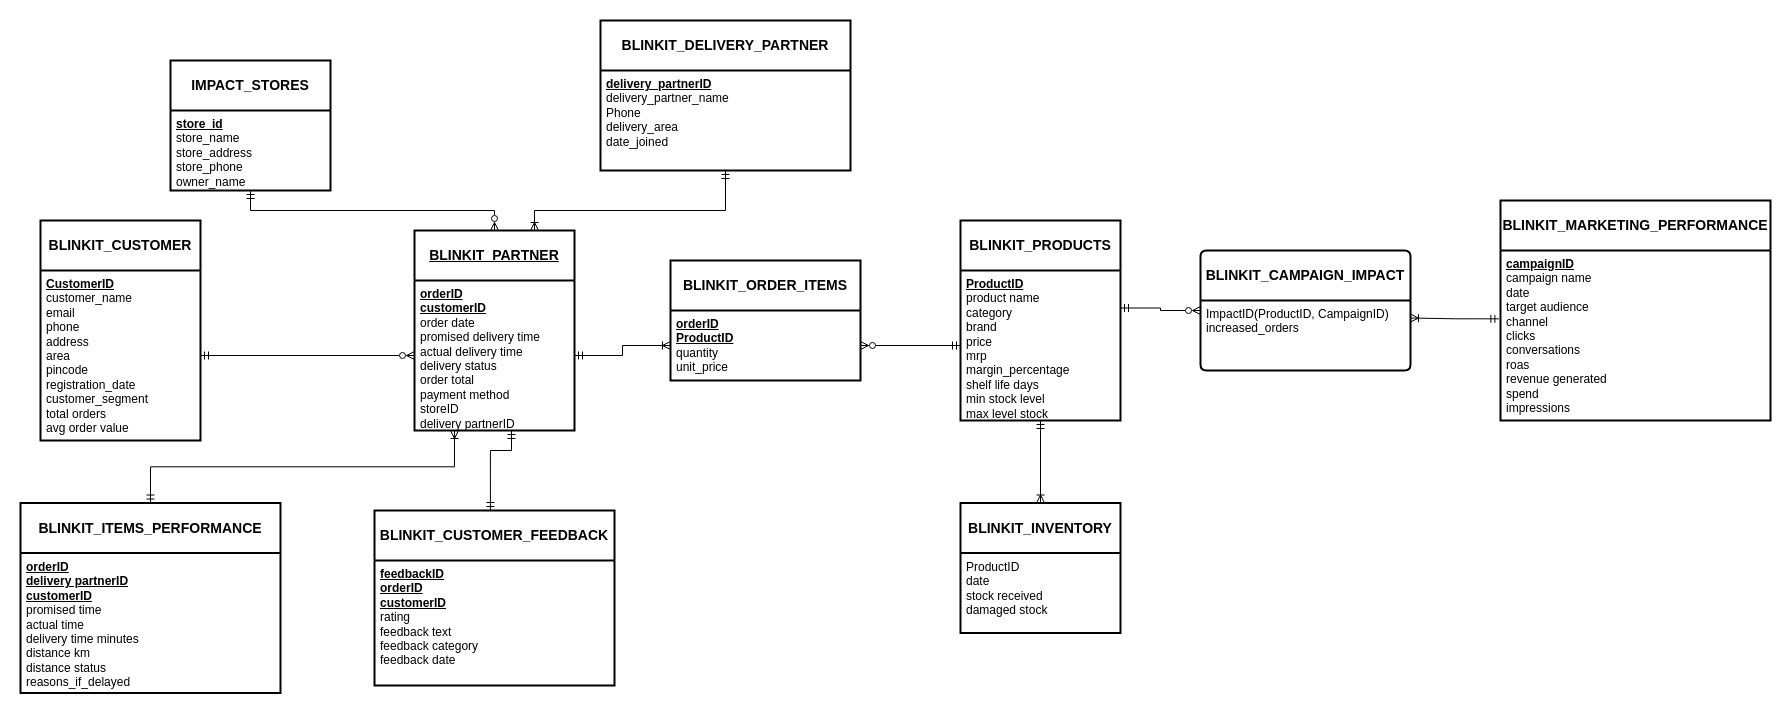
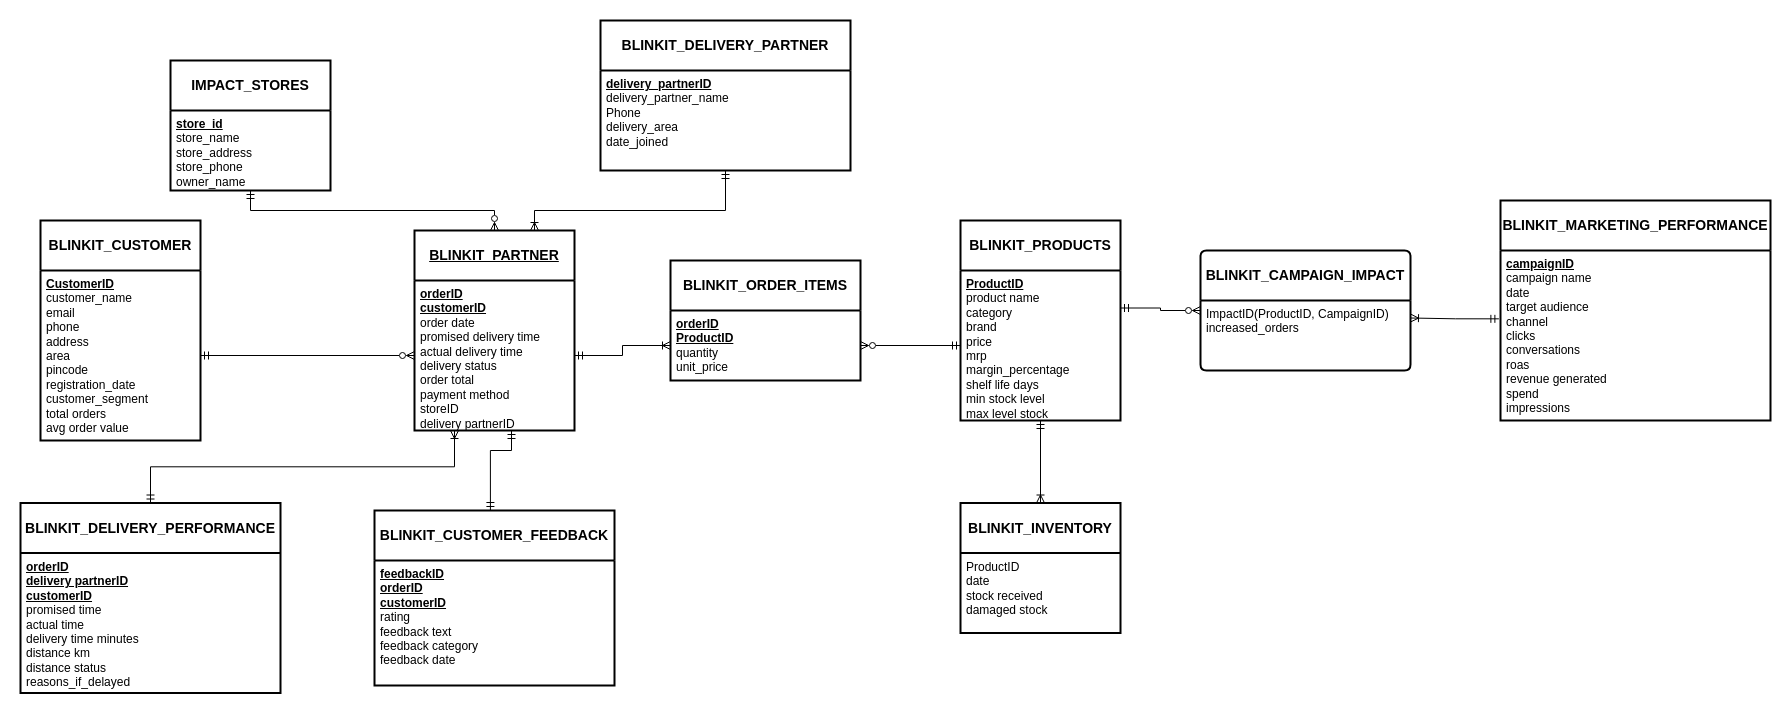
(151, 529) -> (151, 529)
